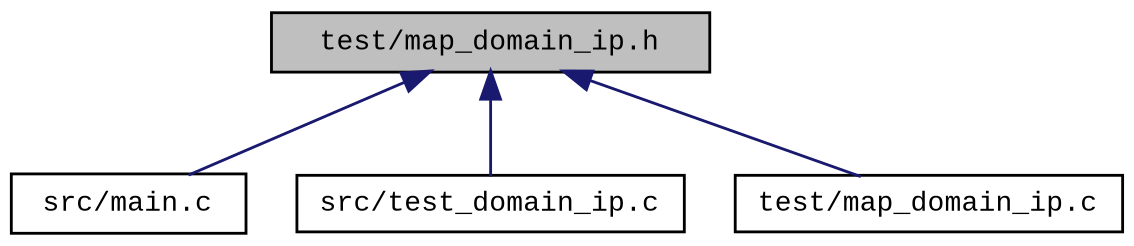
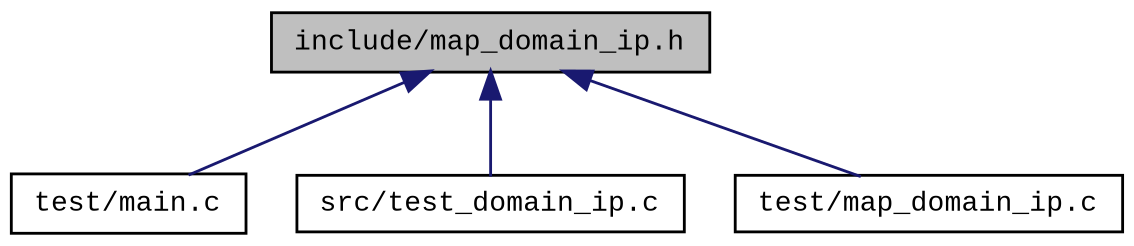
(491, 42) -> (491, 42)
(129, 204) -> (129, 204)
